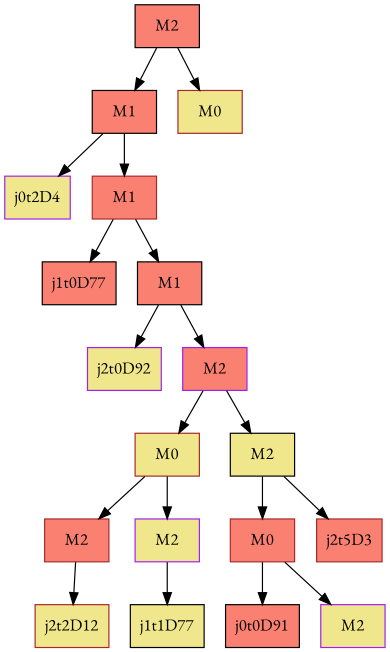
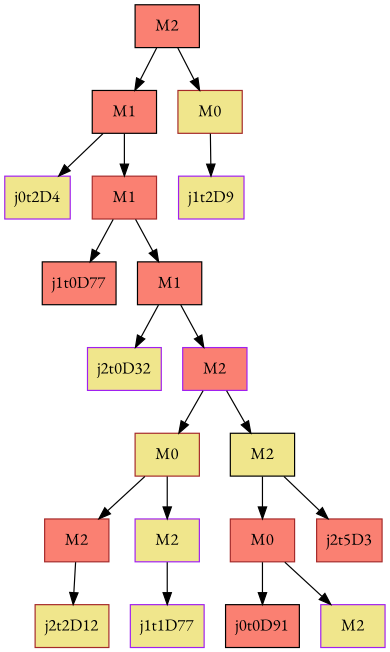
none -> (211, 198)
(124, 369) -> (124, 369)
(167, 626) -> (167, 626)
